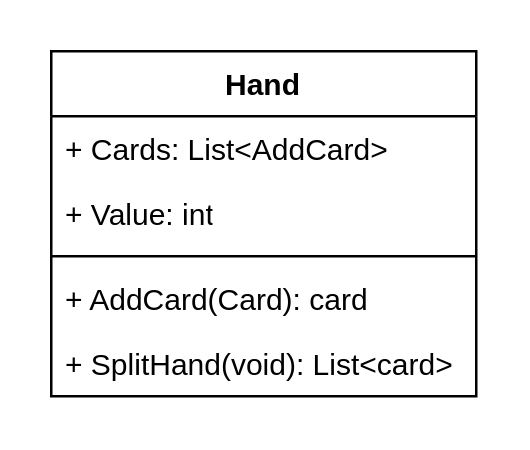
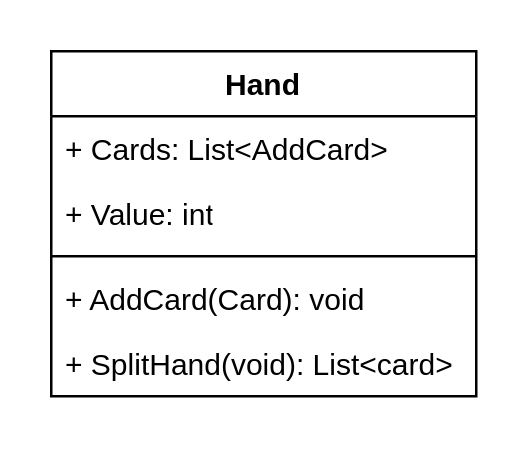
(231, 302) -> (227, 302)
